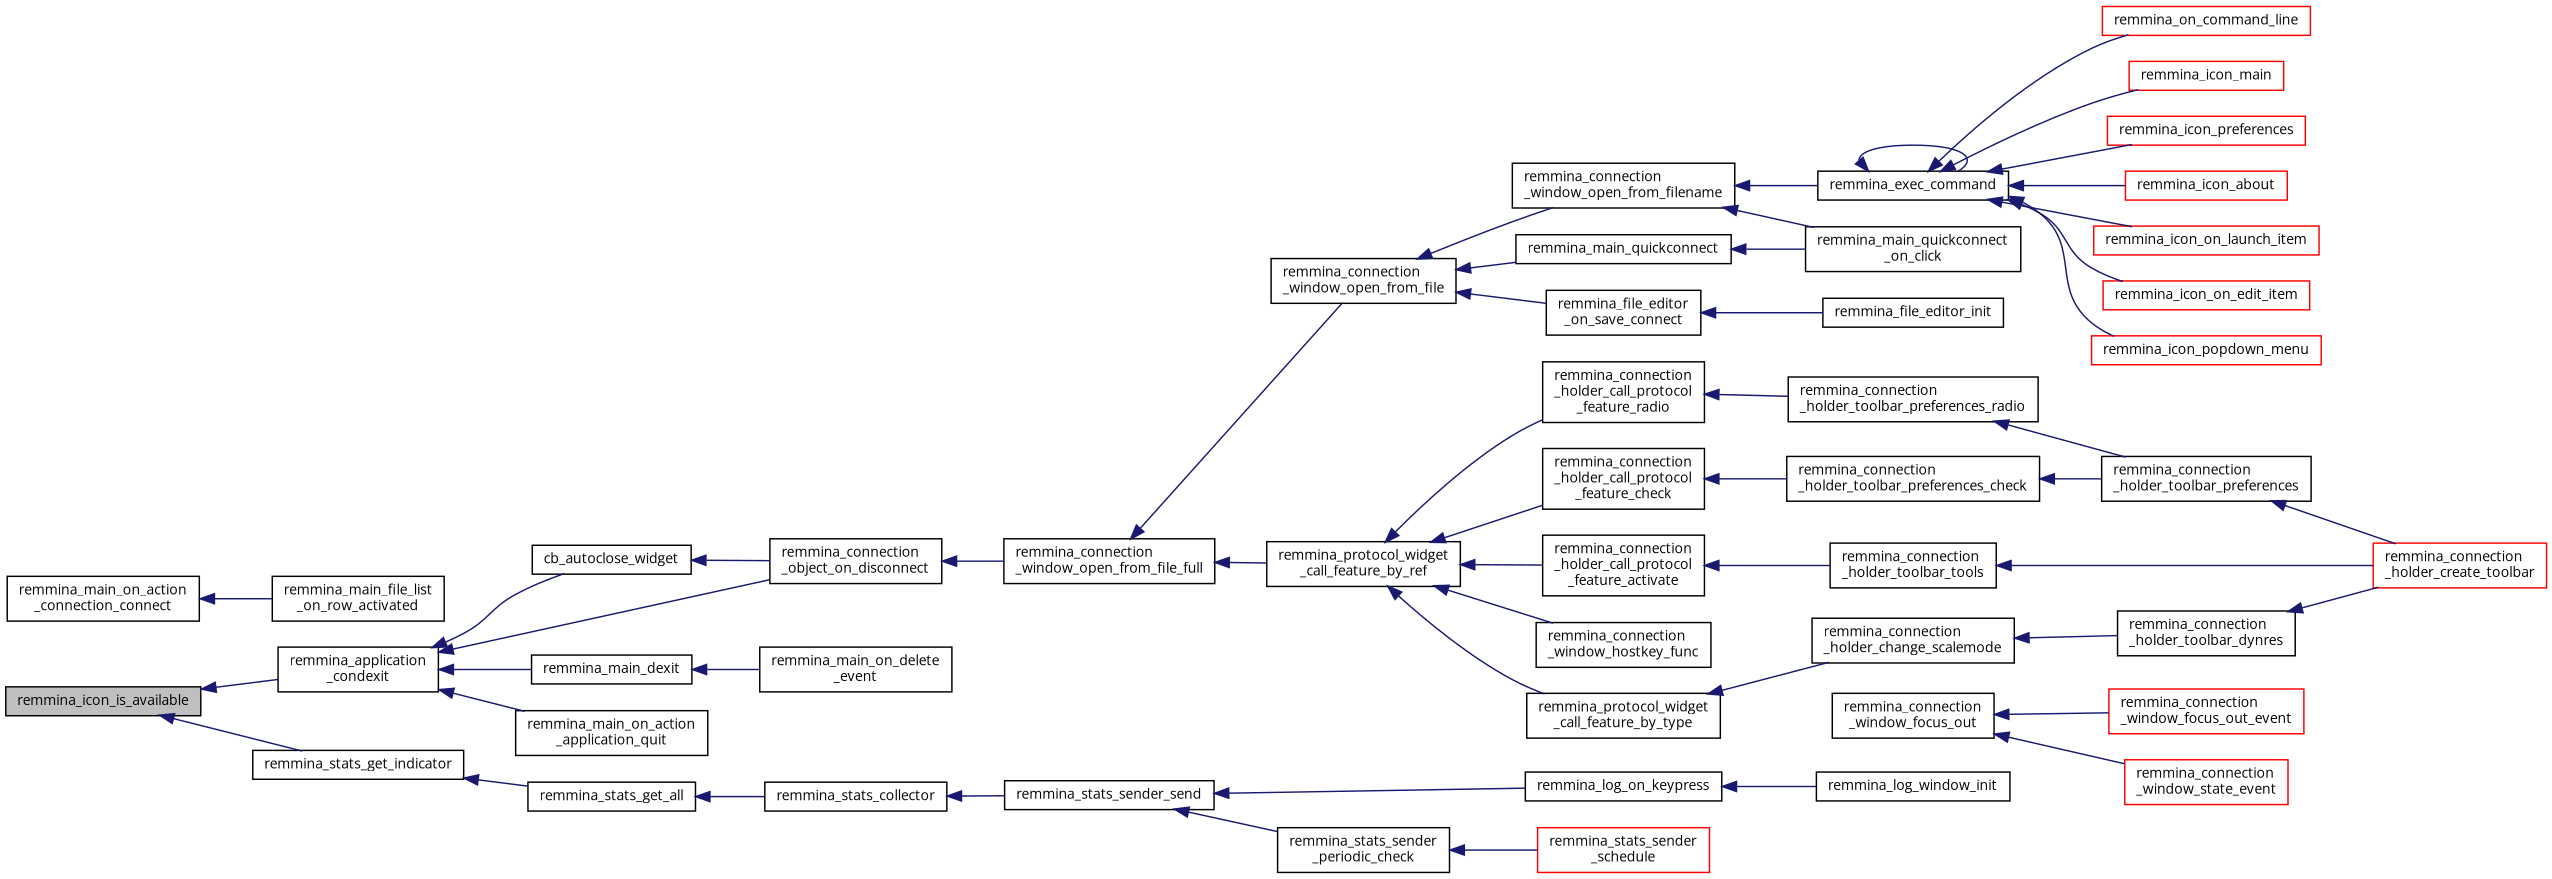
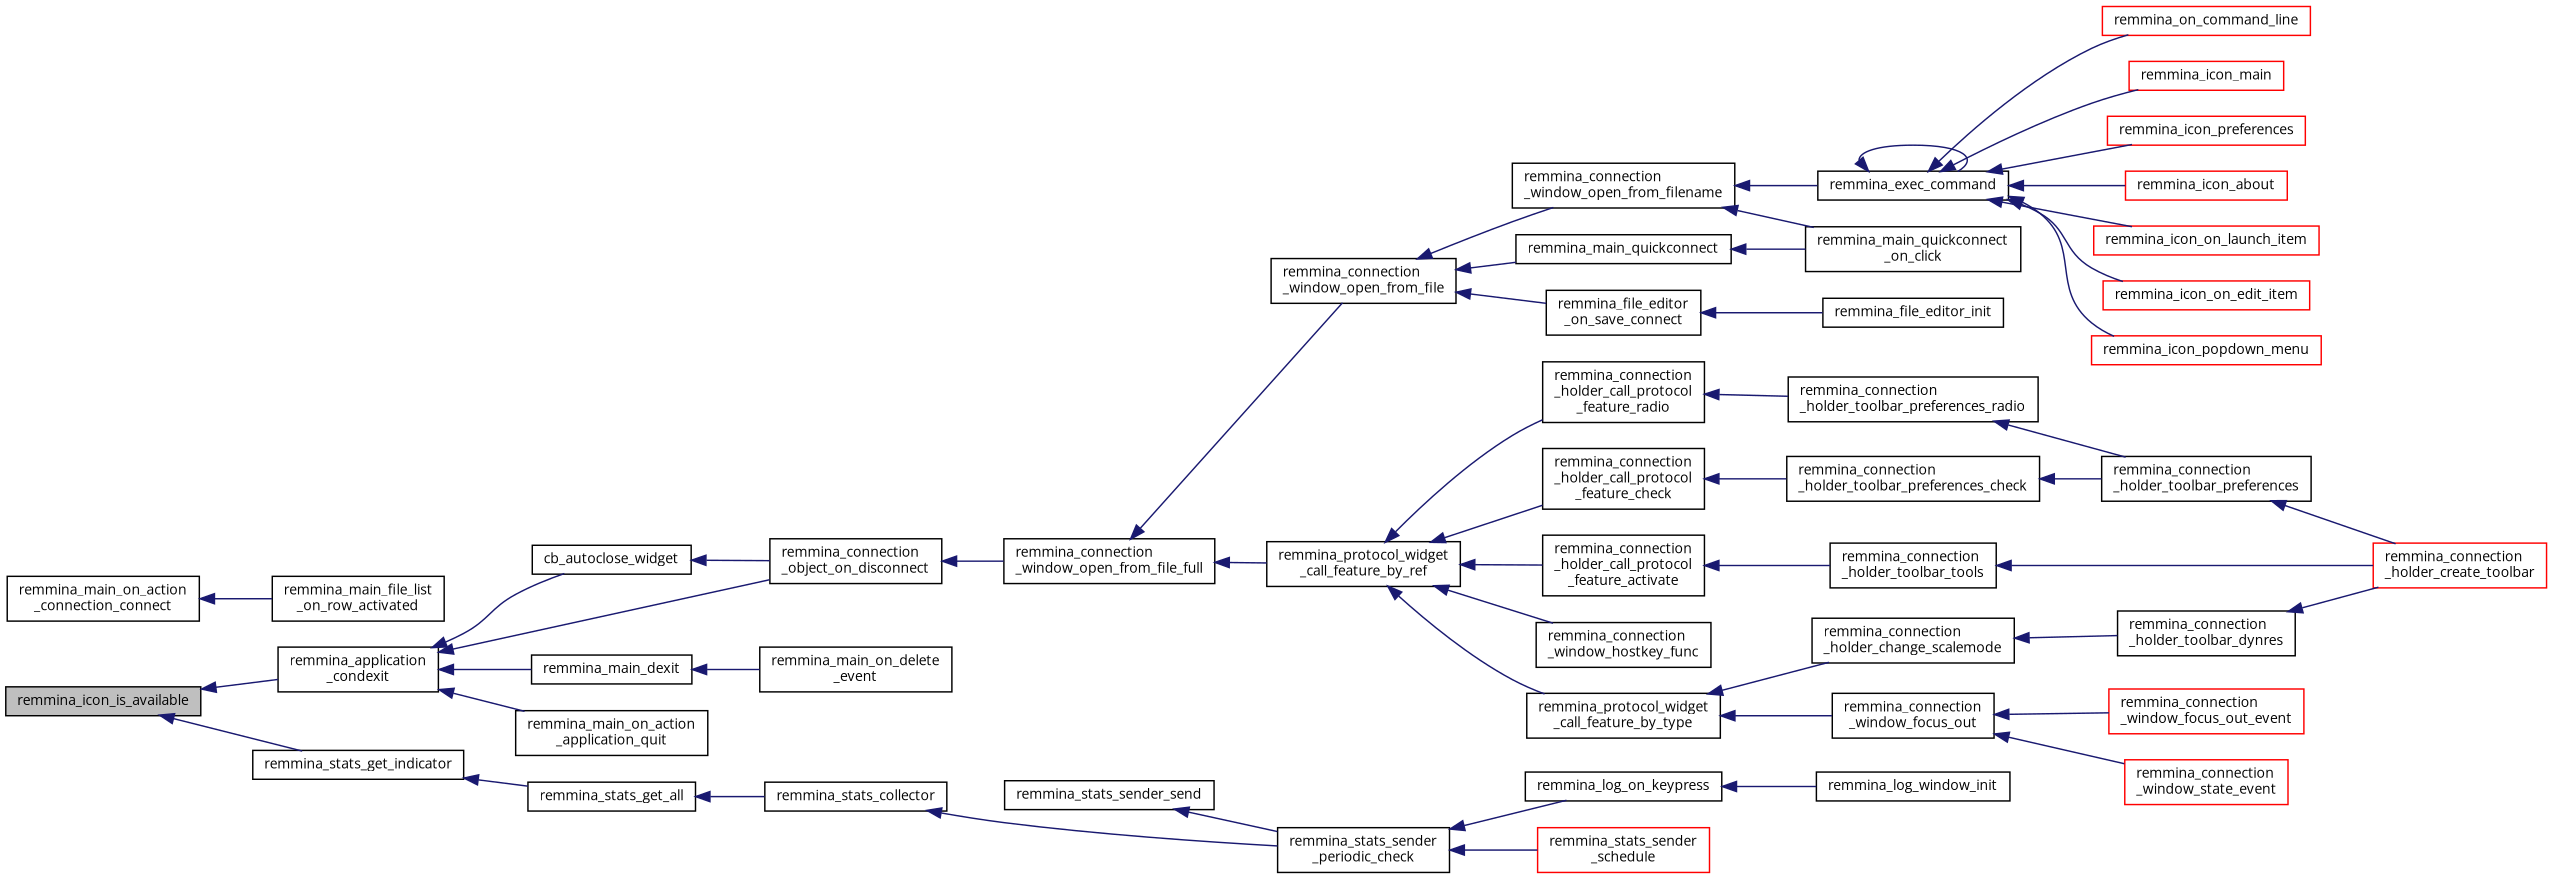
none -> (1784, 716)
(1377, 791) -> (1515, 813)
(983, 796) -> (1109, 834)
